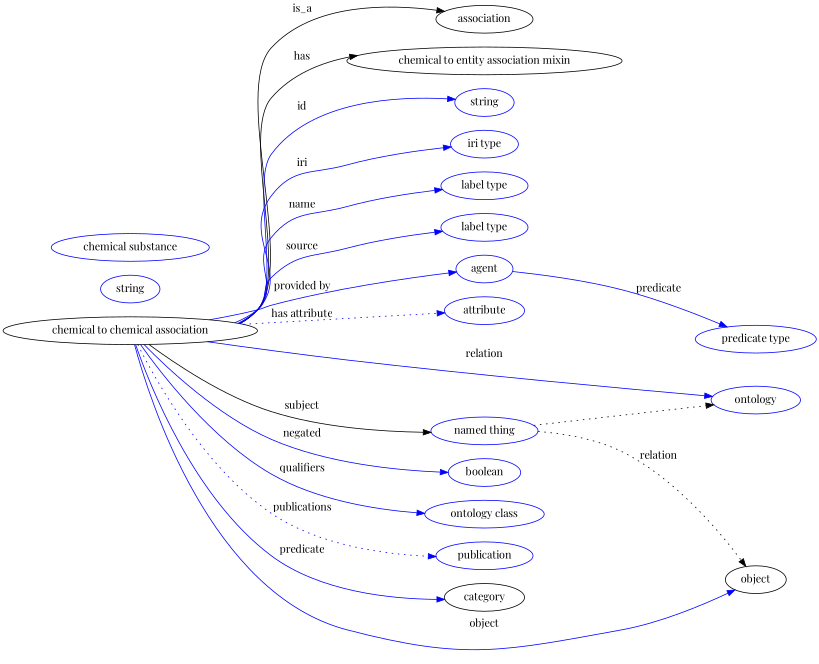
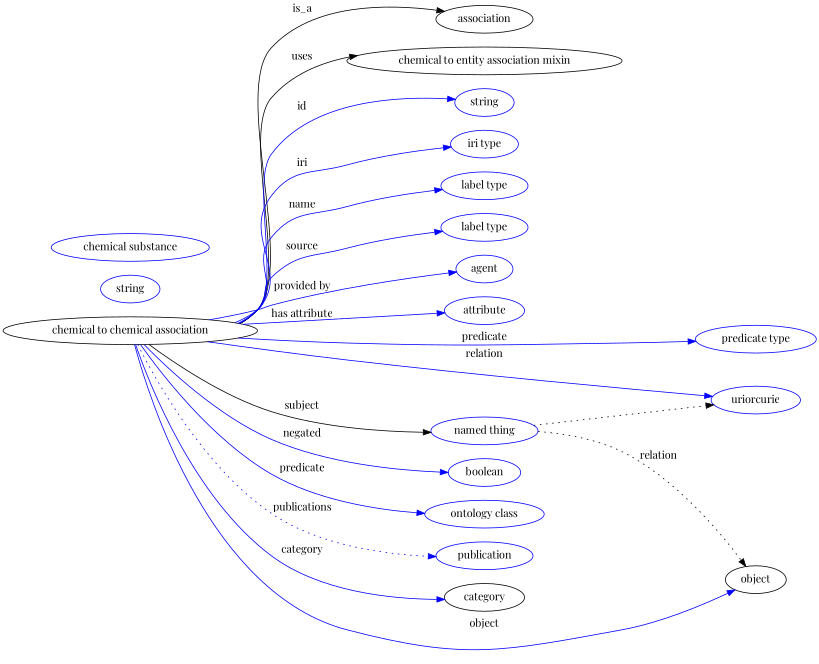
(302, 57) -> (302, 57)
(618, 289) -> (463, 345)
(340, 319) -> (340, 319)
(756, 400) -> (756, 400)
(302, 468) -> (302, 468)
(302, 550) -> (302, 550)
